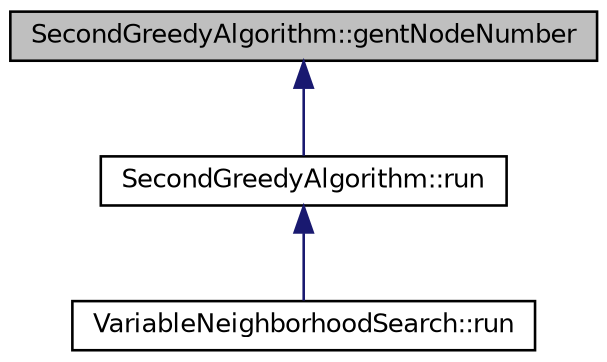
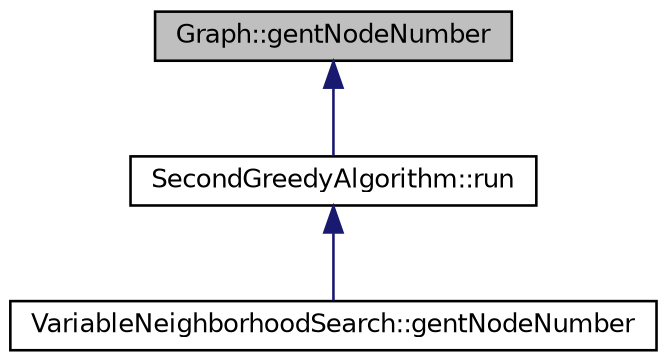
(304, 36) -> (333, 36)
(304, 326) -> (333, 326)
